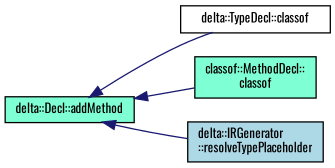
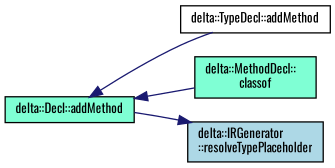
(255, 19) -> (255, 19)
(255, 77) -> (255, 77)
(151, 132) -> (157, 116)
